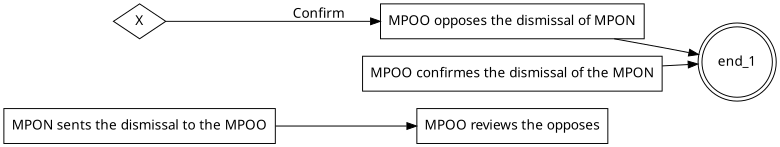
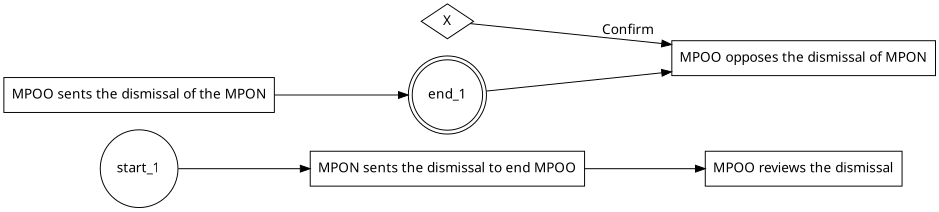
(652, 46) -> (574, 82)
(512, 74) -> (139, 95)
(140, 126) -> (447, 169)
(512, 126) -> (804, 169)
none -> (139, 169)
